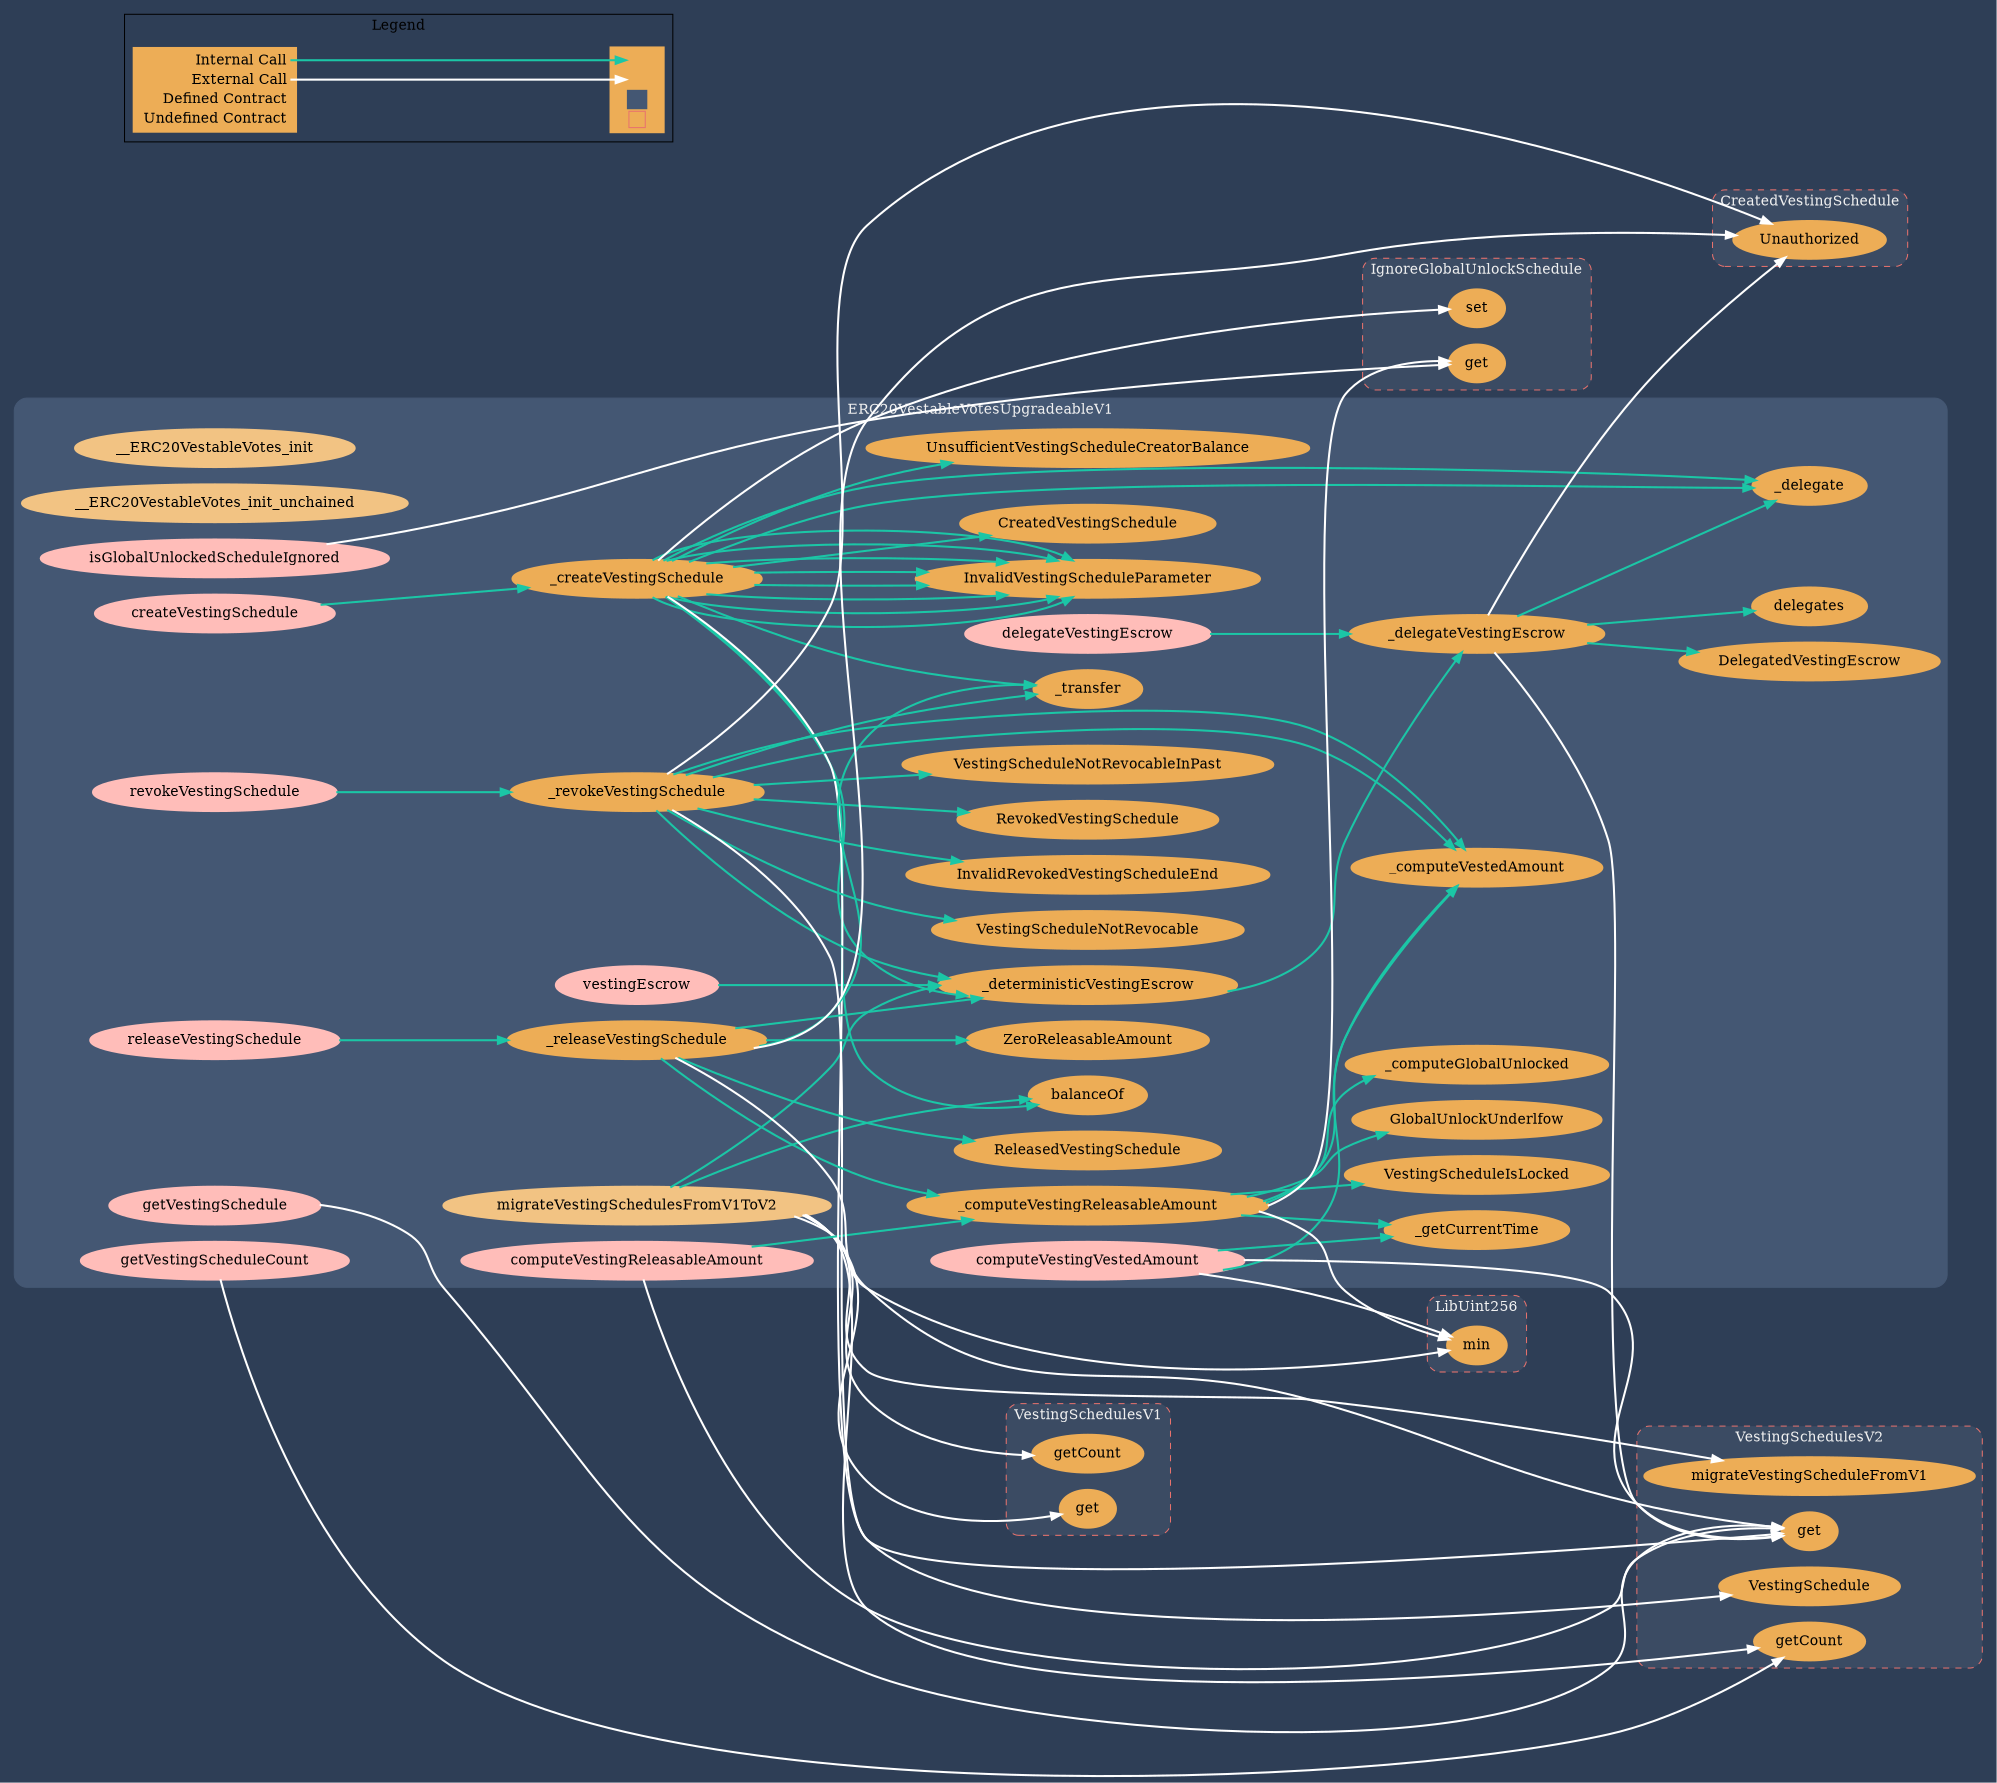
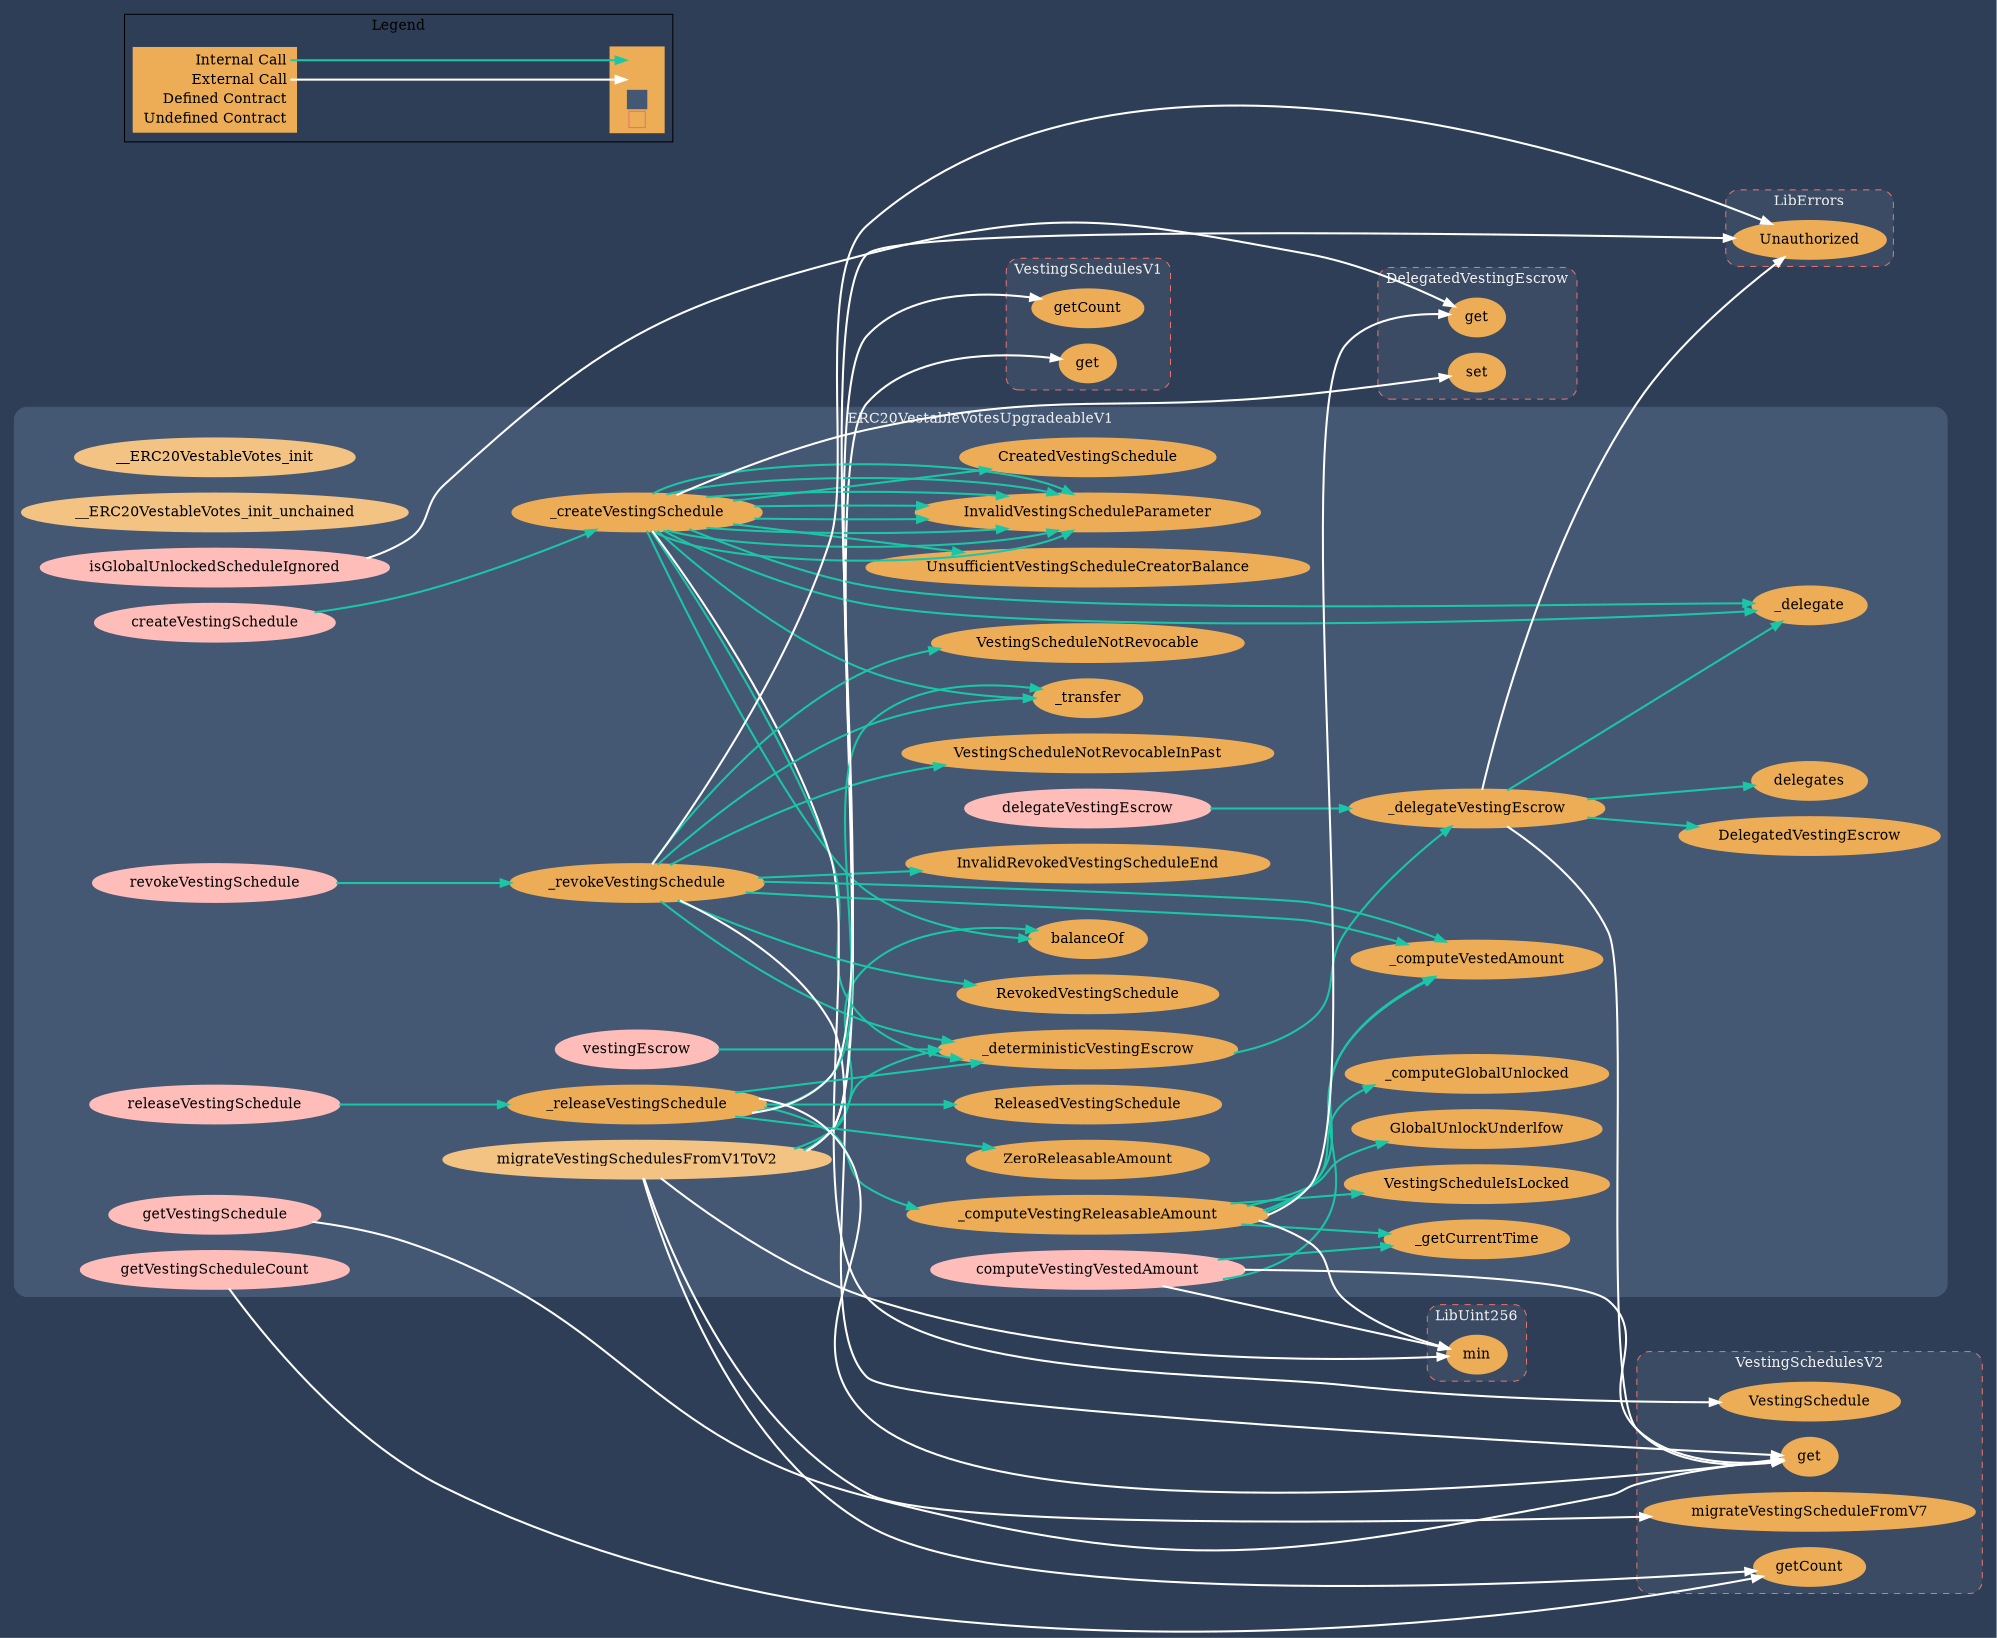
(1810, 202) -> (1810, 202)
(1477, 270) -> (1477, 279)
(637, 1261) -> none
(1810, 1476) -> (1810, 1512)
